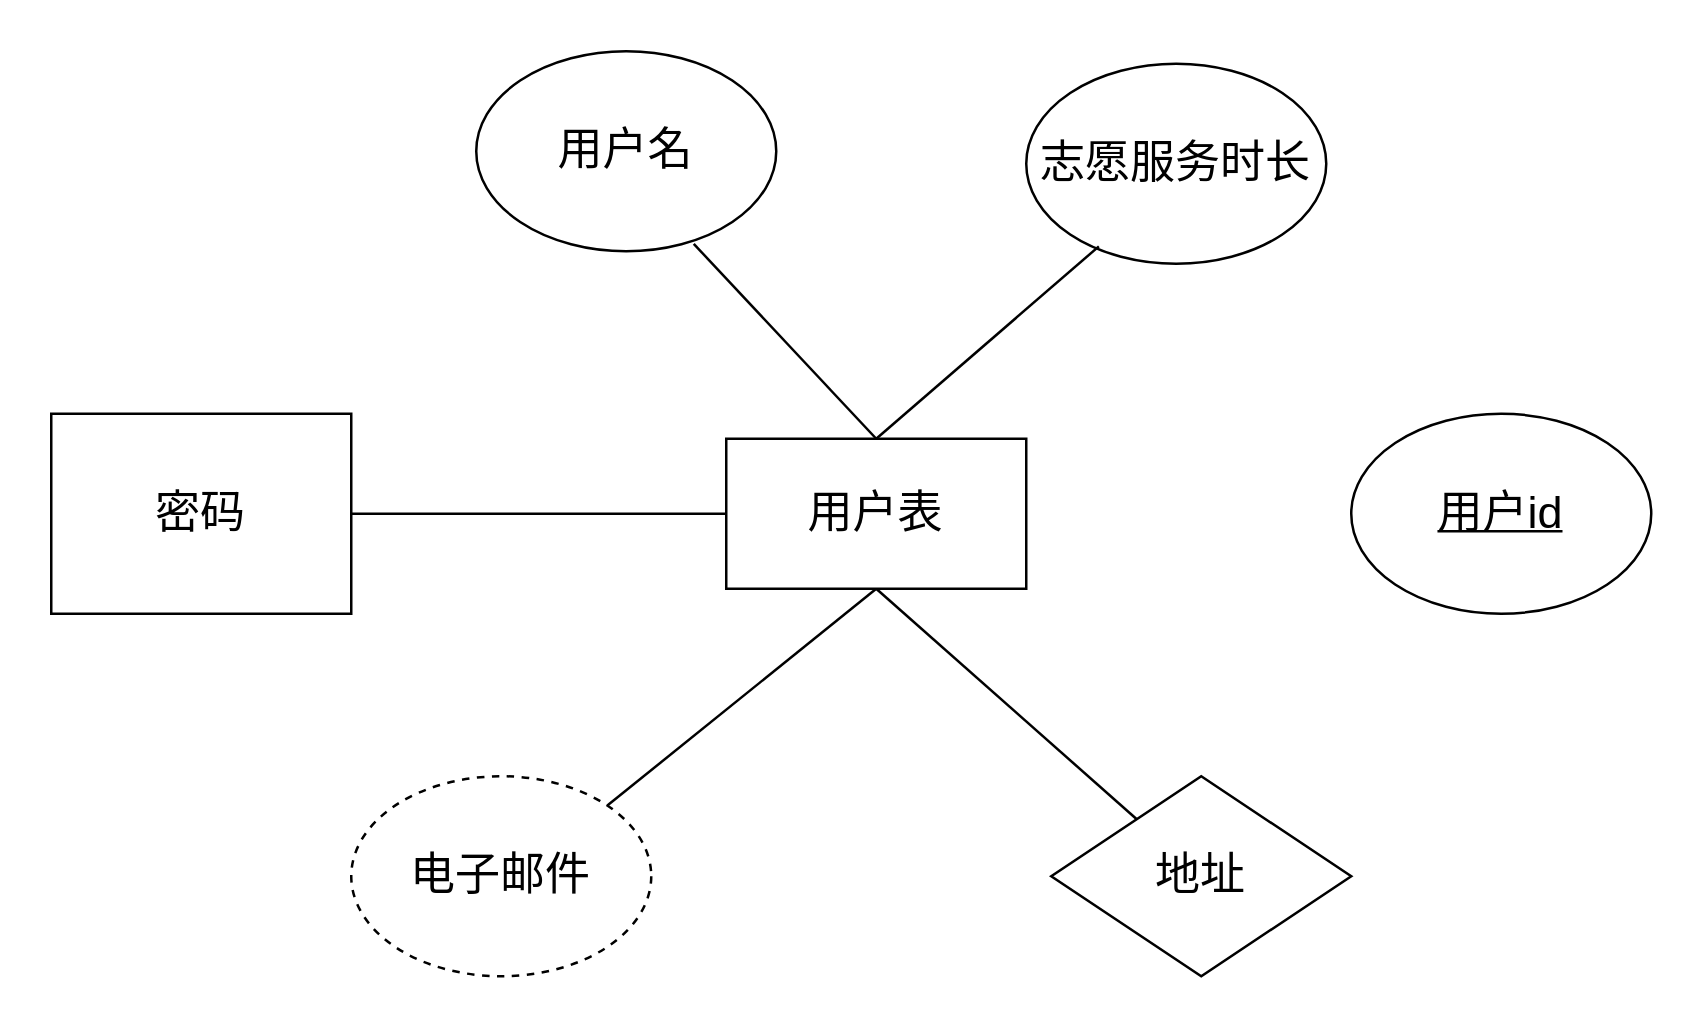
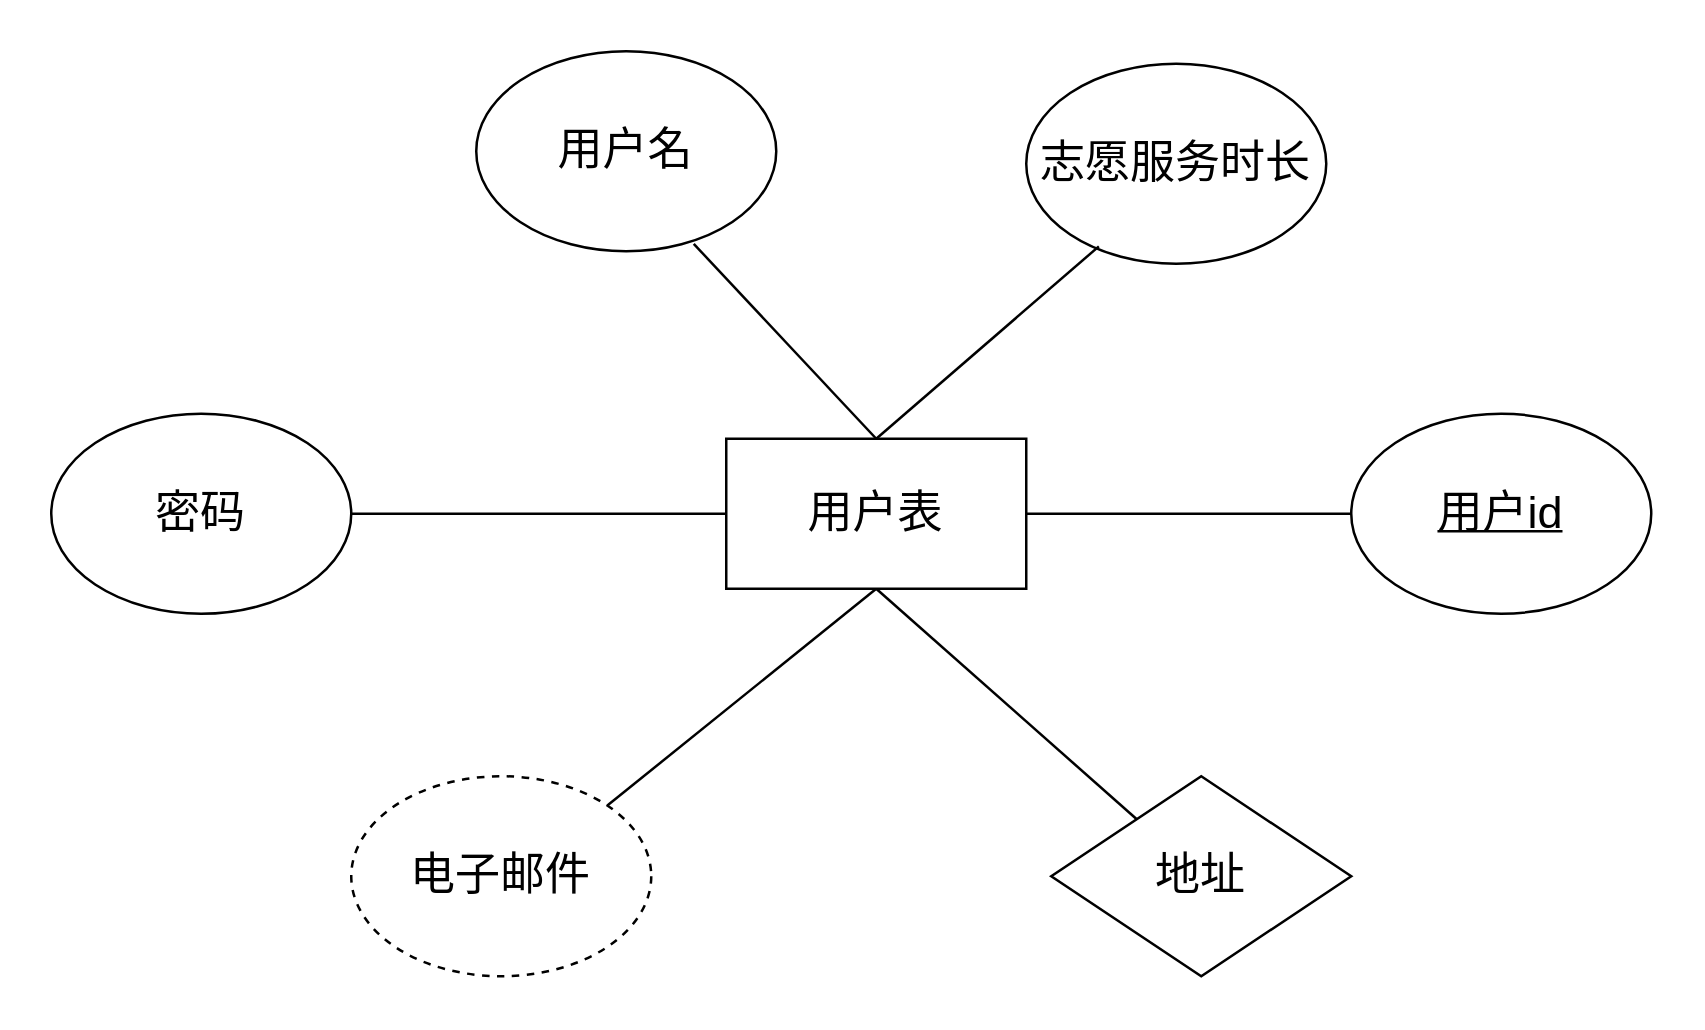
(201, 514) -> (201, 514)
none -> (1188, 514)
